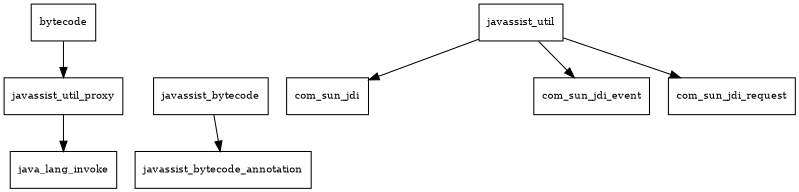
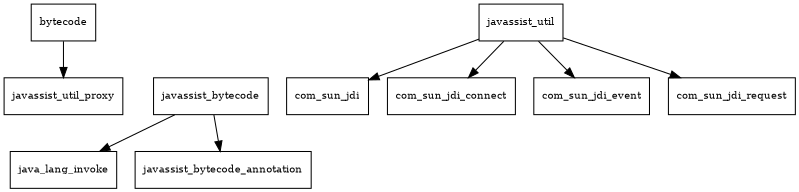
none -> (451, 96)
(63, 128) -> (142, 131)
